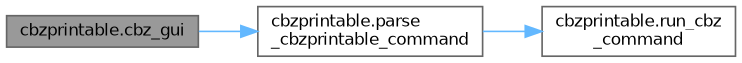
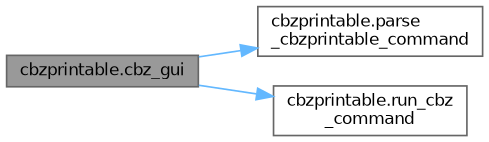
(504, 31) -> (228, 90)
